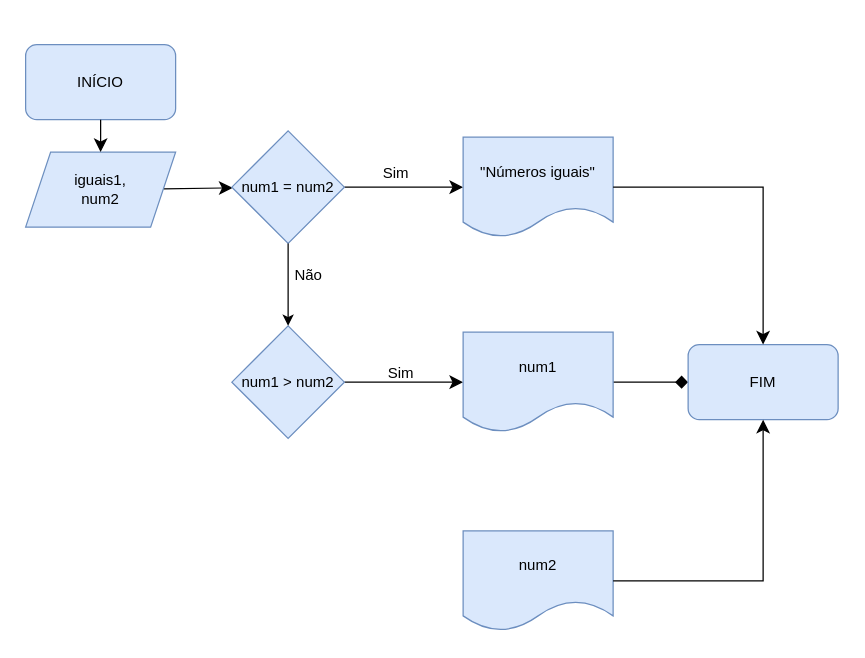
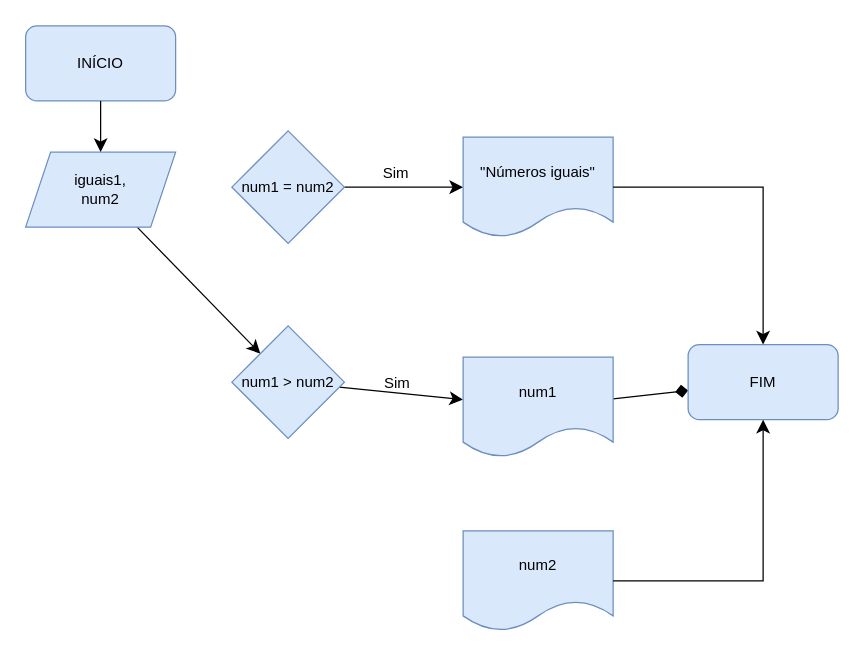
(101, 82) -> (101, 63)
(194, 188) -> (196, 287)
(288, 280) -> none
(538, 382) -> (538, 407)
